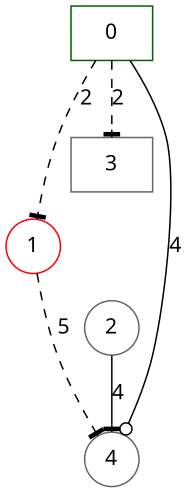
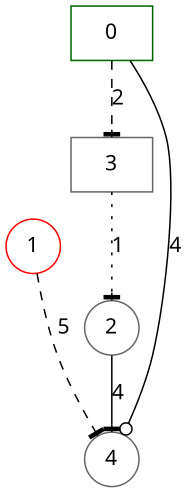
(59, 133) -> none
none -> (112, 242)
